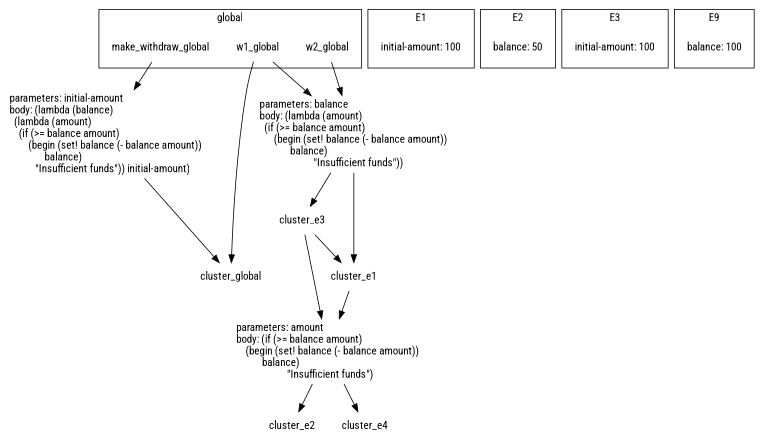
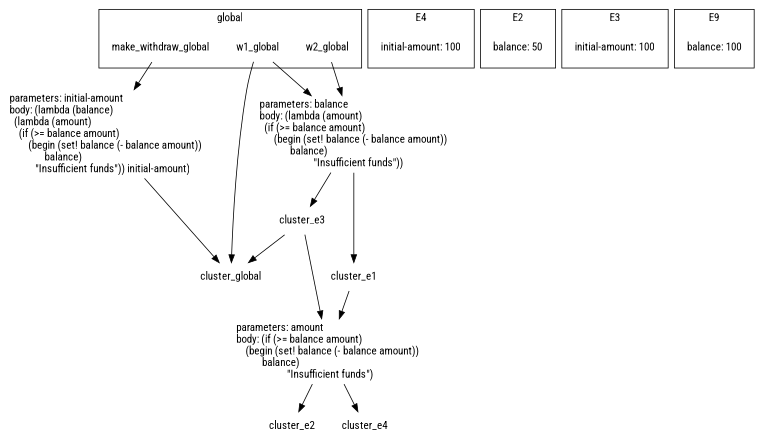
(421, 18) -> (421, 18)
(325, 246) -> (270, 246)
